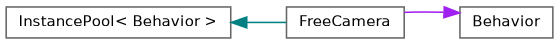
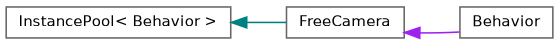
(424, 12) -> (440, 33)
